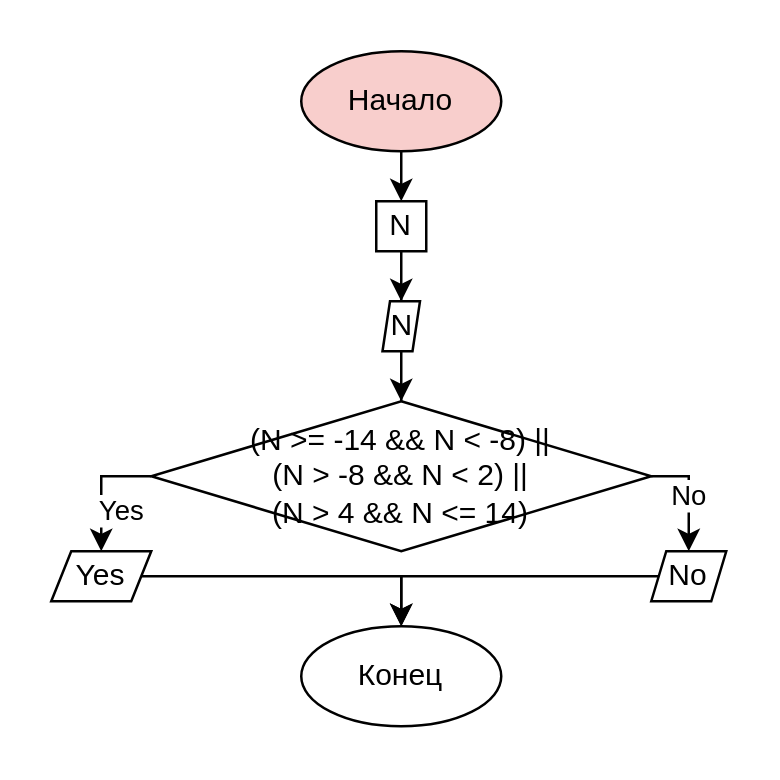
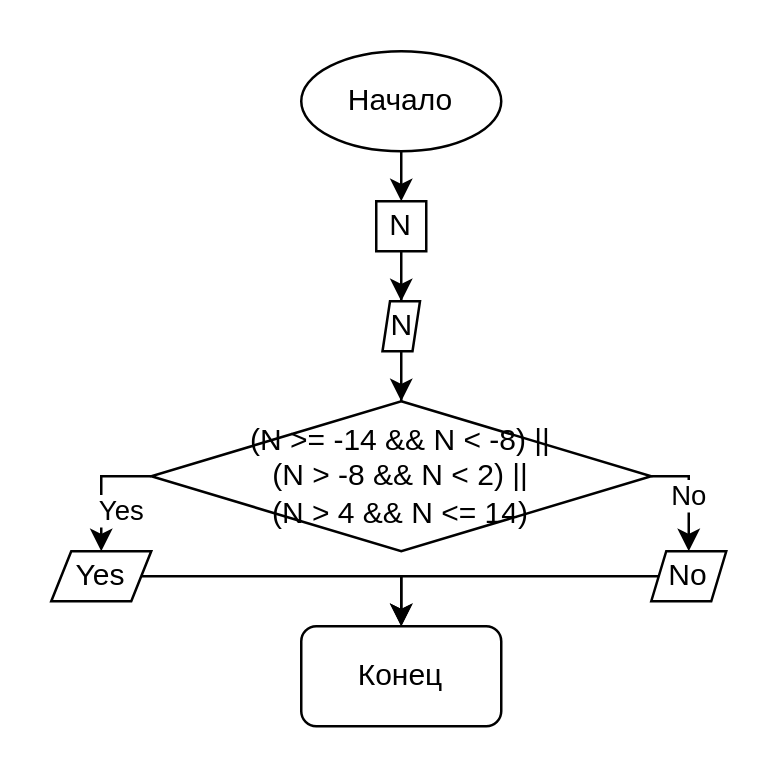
(401, 101) -> (401, 101)
(401, 676) -> (401, 676)
